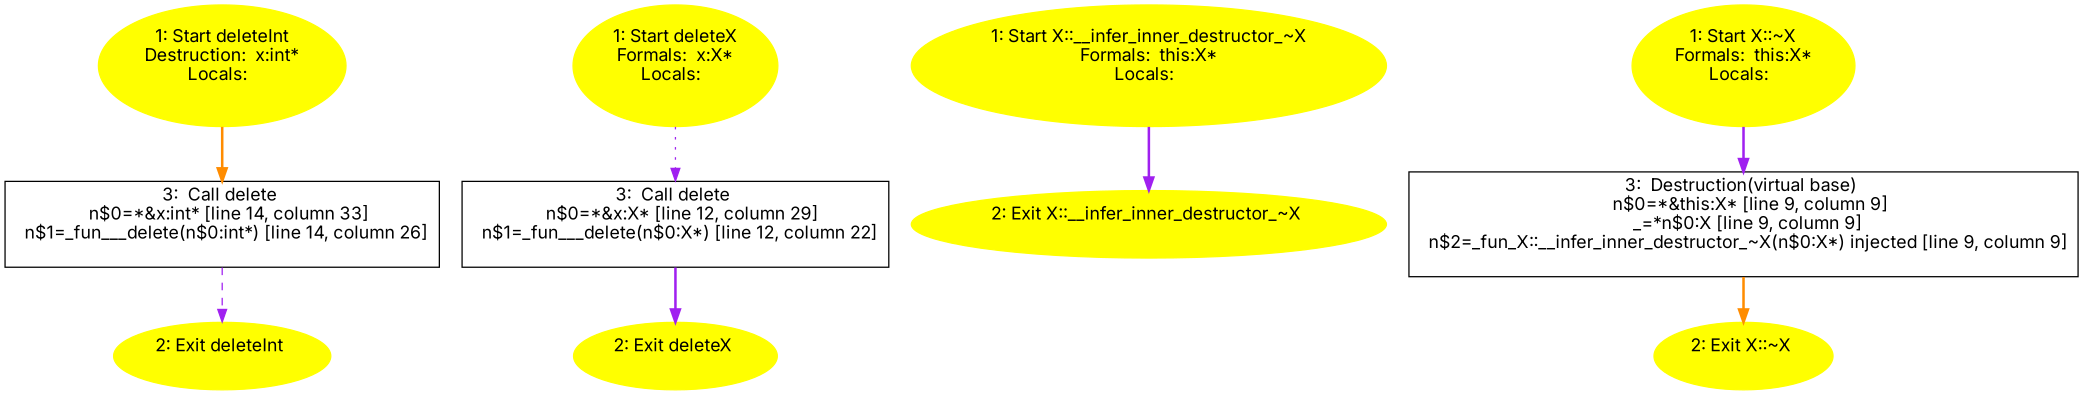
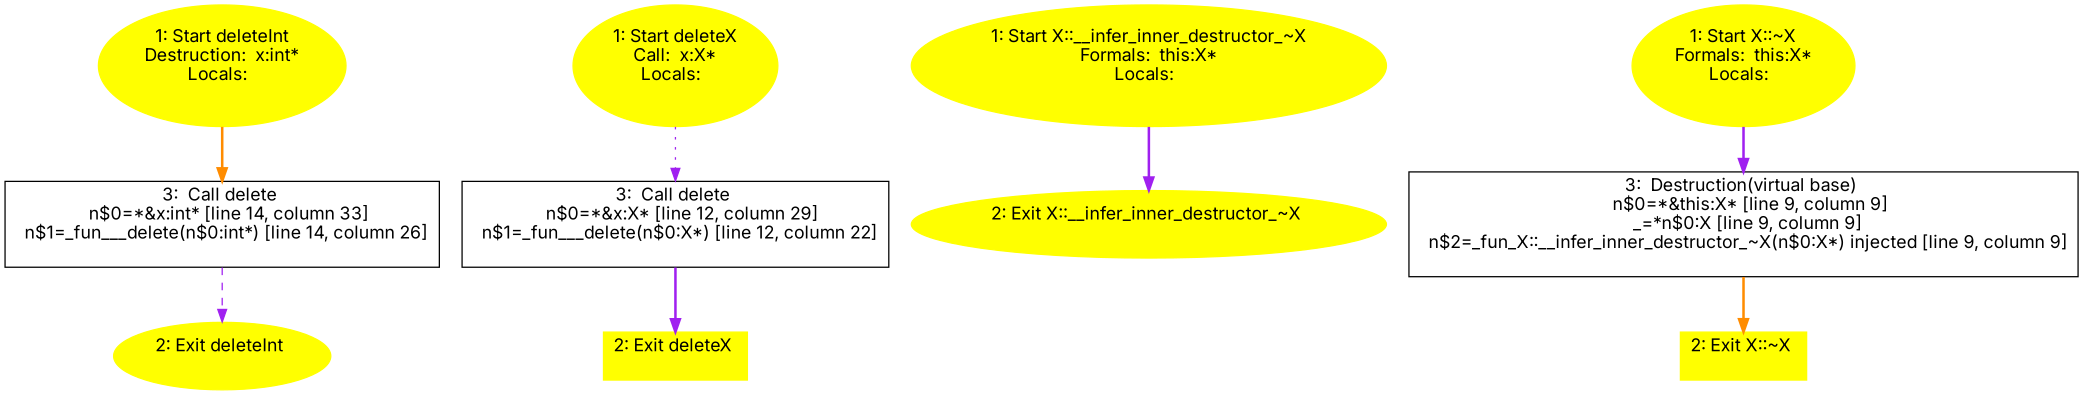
(675, 66) -> (675, 66)
(675, 356) -> (675, 356)
(1744, 356) -> (1744, 356)
